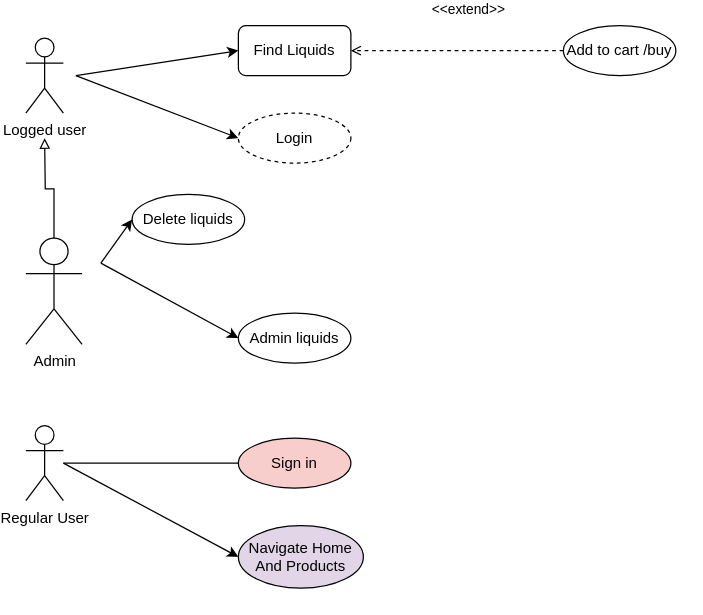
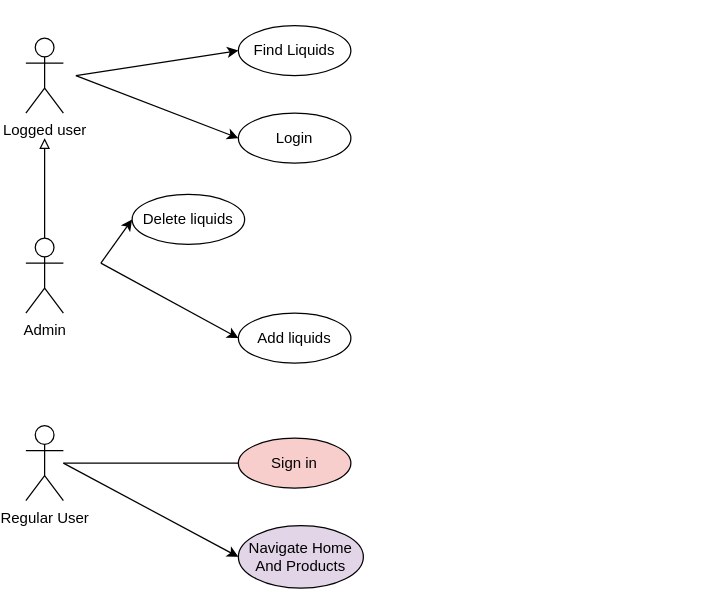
(294, 51) -> (294, 51)
(459, 51) -> none
(619, 51) -> none
(294, 138) -> (294, 138)
(54, 291) -> (44, 276)
(294, 338) -> (294, 338)
